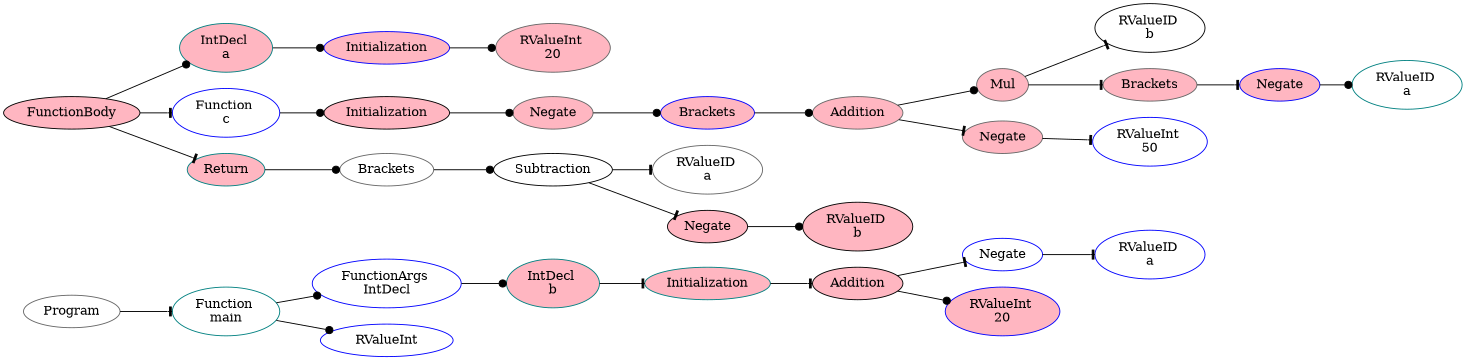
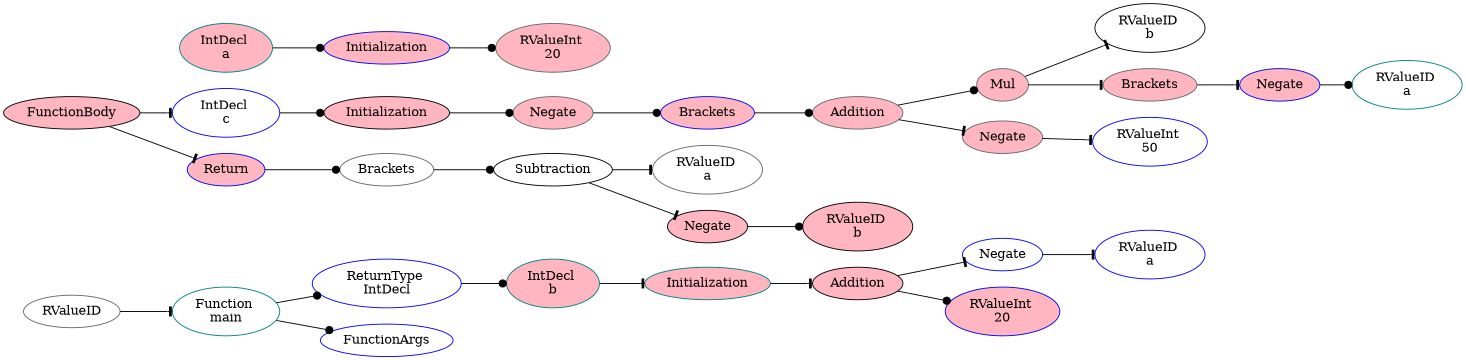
(144, 82) -> none
(226, 113) -> (226, 113)
(226, 170) -> (226, 170)
(387, 283) -> (387, 283)
(72, 311) -> (72, 311)
(387, 340) -> (387, 340)
